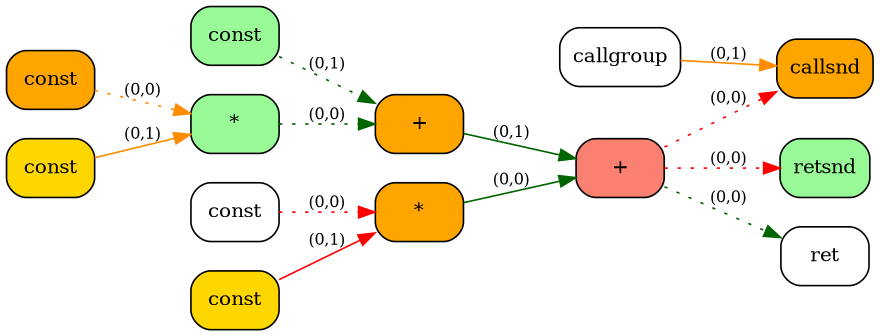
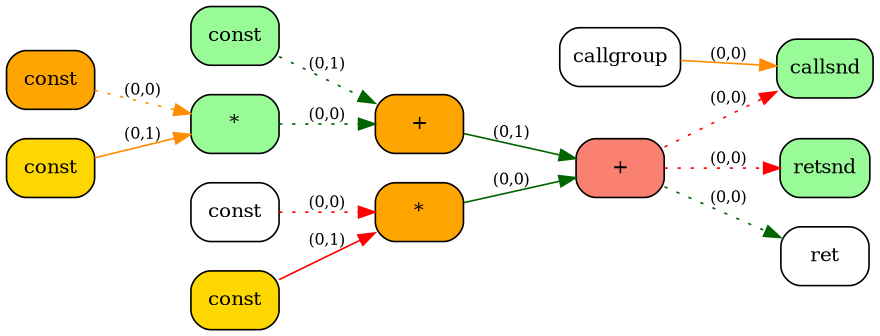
(729, 55) -> (729, 55)
(825, 69) -> (825, 69)
